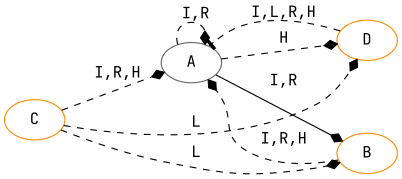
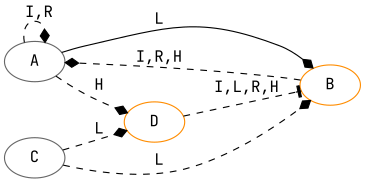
(275, 21) -> (240, 104)
(279, 81) -> (154, 20)
(107, 94) -> none
(35, 120) -> (35, 158)
